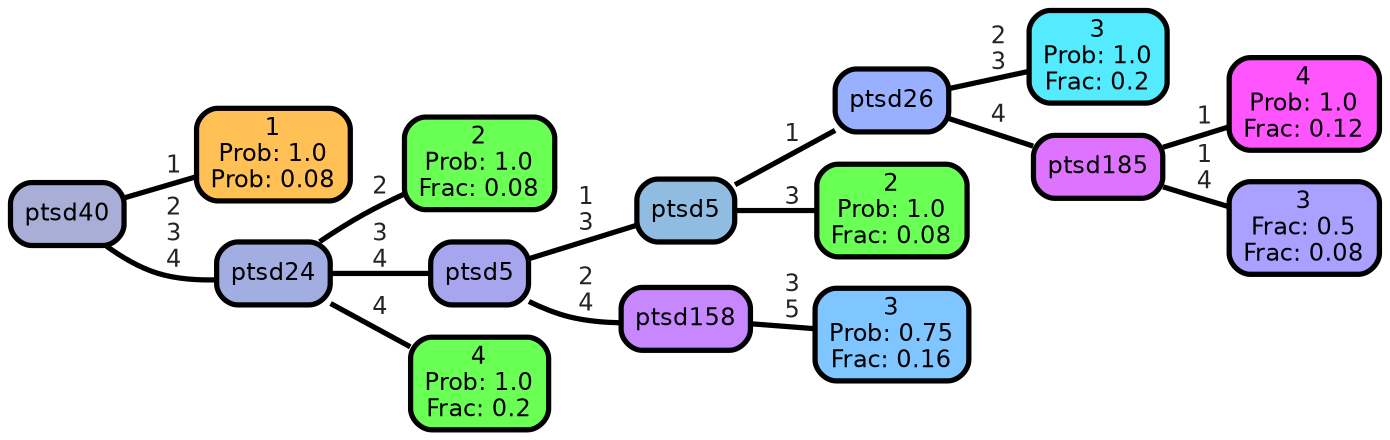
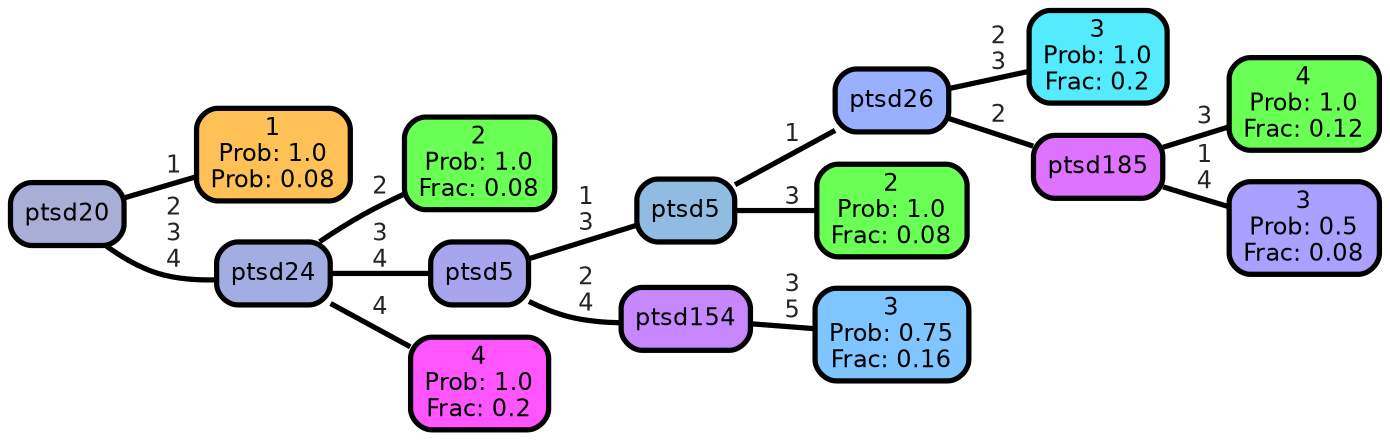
(1304, 104) -> (1304, 104)
(995, 115) -> (995, 115)
(1201, 117) -> (1201, 117)
(67, 214) -> (67, 214)
(1304, 228) -> (1304, 228)
(686, 319) -> (686, 319)
(480, 384) -> (480, 384)
